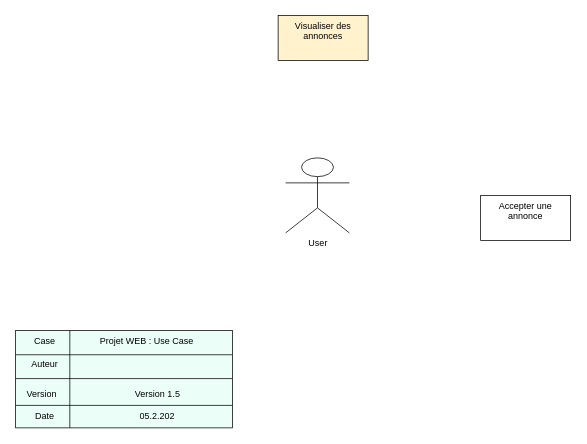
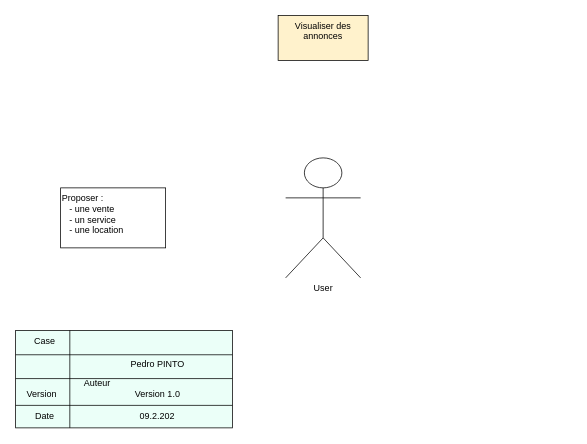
(317, 195) -> (323, 218)
none -> (113, 218)
(525, 218) -> none
(147, 342) -> none
(45, 364) -> (97, 383)
none -> (157, 364)
(158, 394) -> (158, 394)
(157, 417) -> (157, 417)
